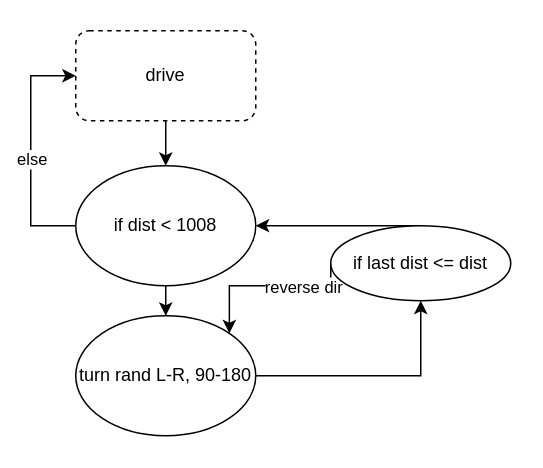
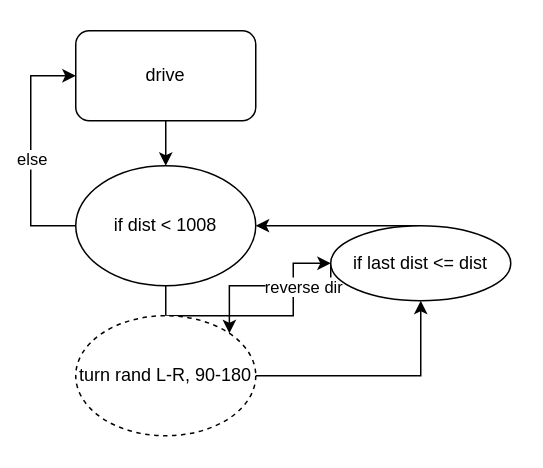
(166, 76) -> (166, 76)
(166, 316) -> (233, 316)
(166, 376) -> (166, 376)
